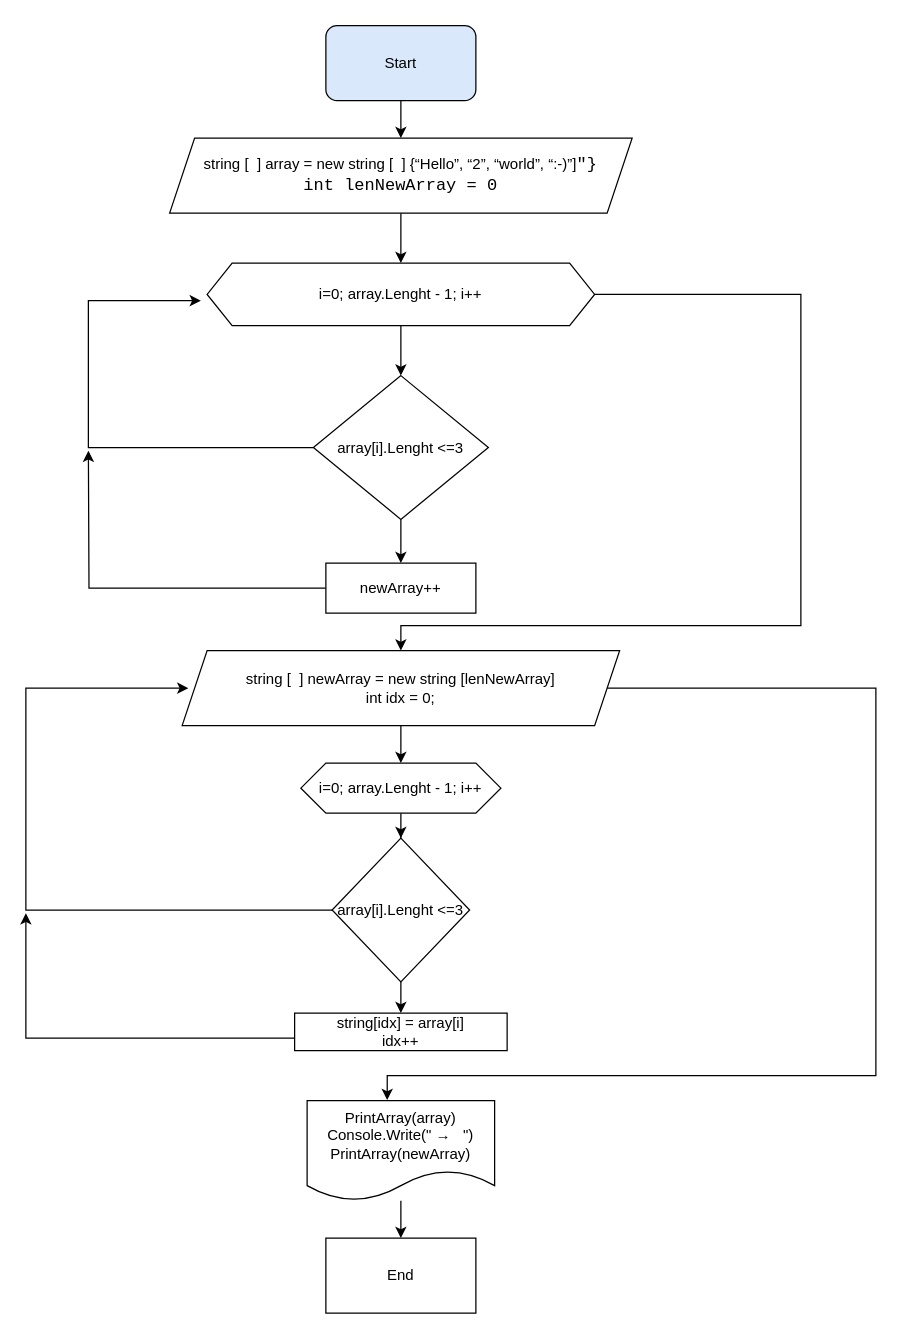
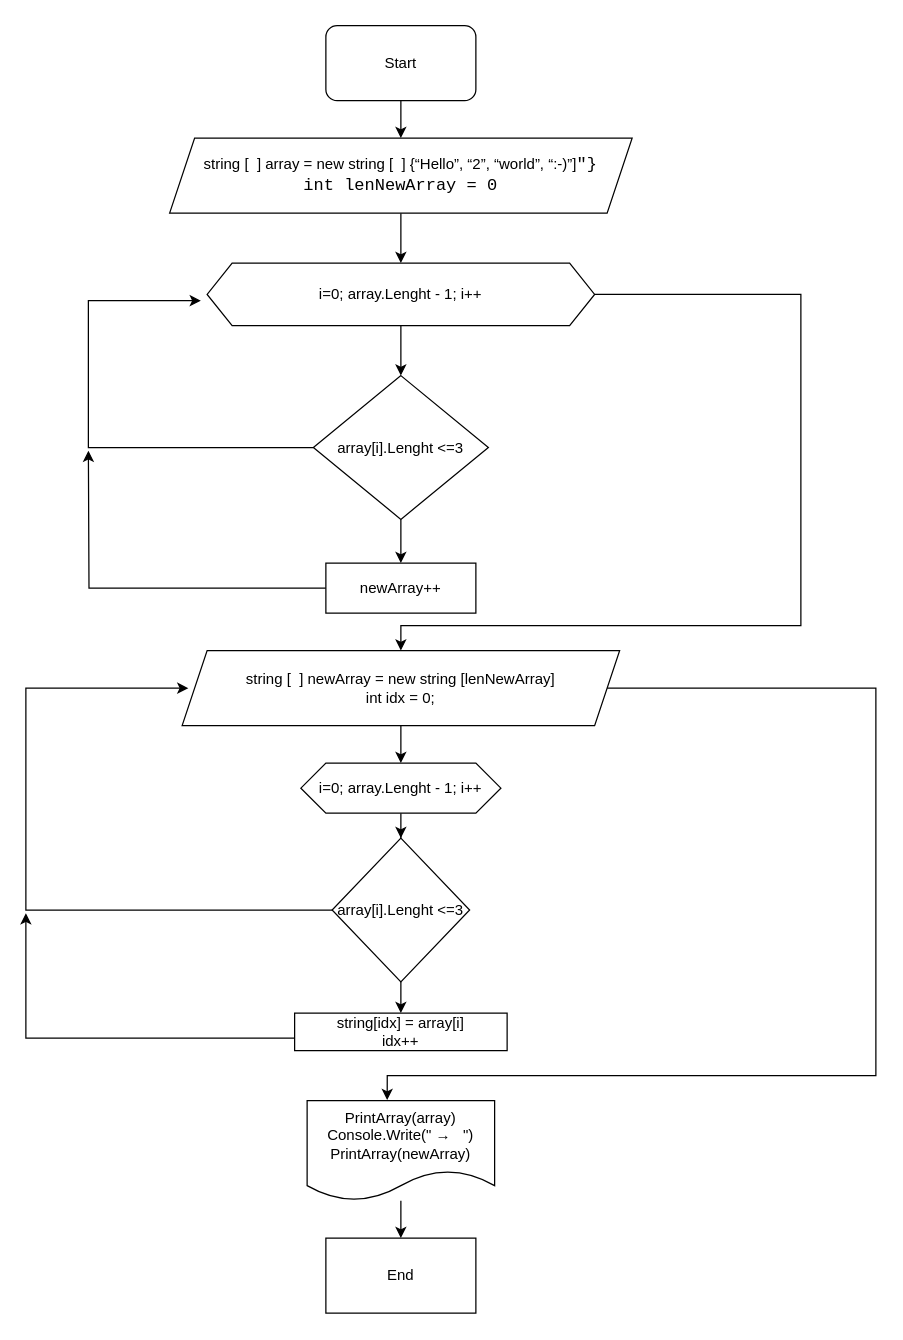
(401, 63) -> (401, 63)
